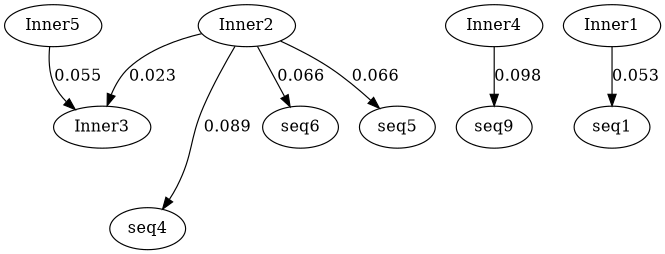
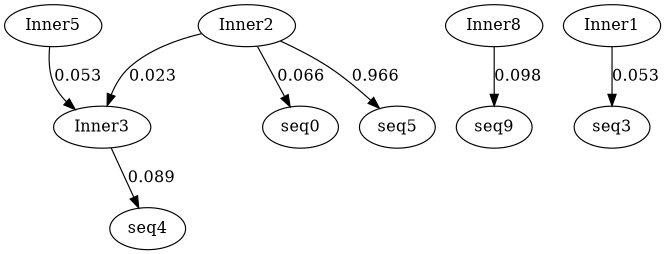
(494, 26) -> (494, 26)
(78, 76) -> (78, 76)
(376, 76) -> (376, 76)
(198, 121) -> (122, 172)
(301, 127) -> (301, 127)
(612, 127) -> (612, 127)
